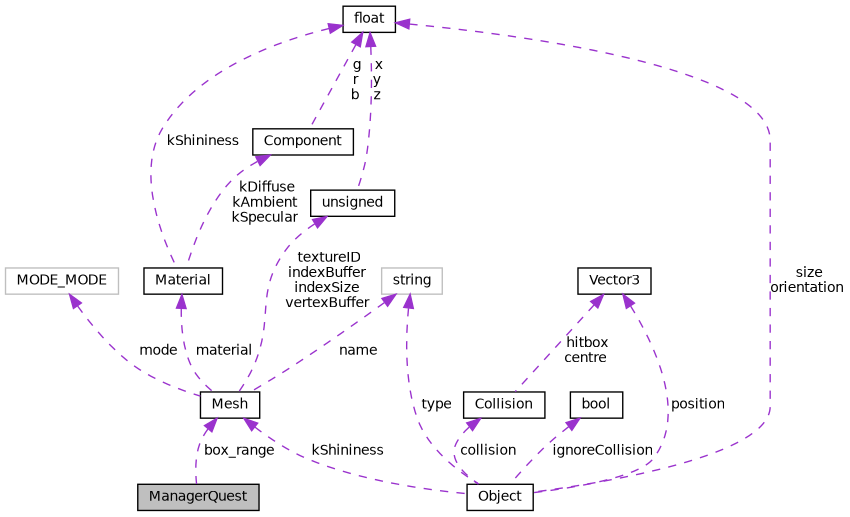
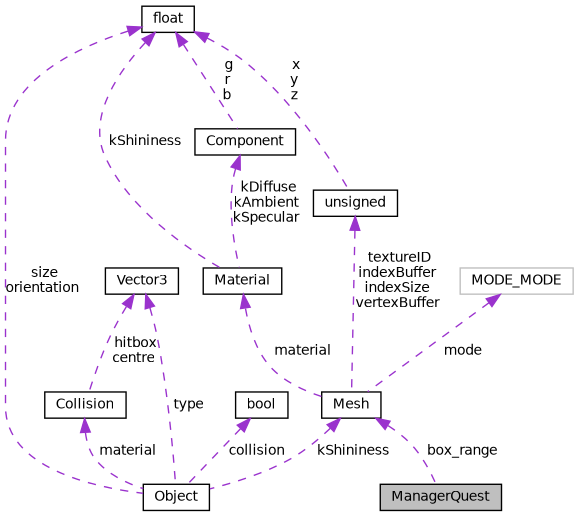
(412, 281) -> none
(696, 405) -> (187, 405)
(486, 451) -> (126, 451)
(601, 451) -> (255, 451)
